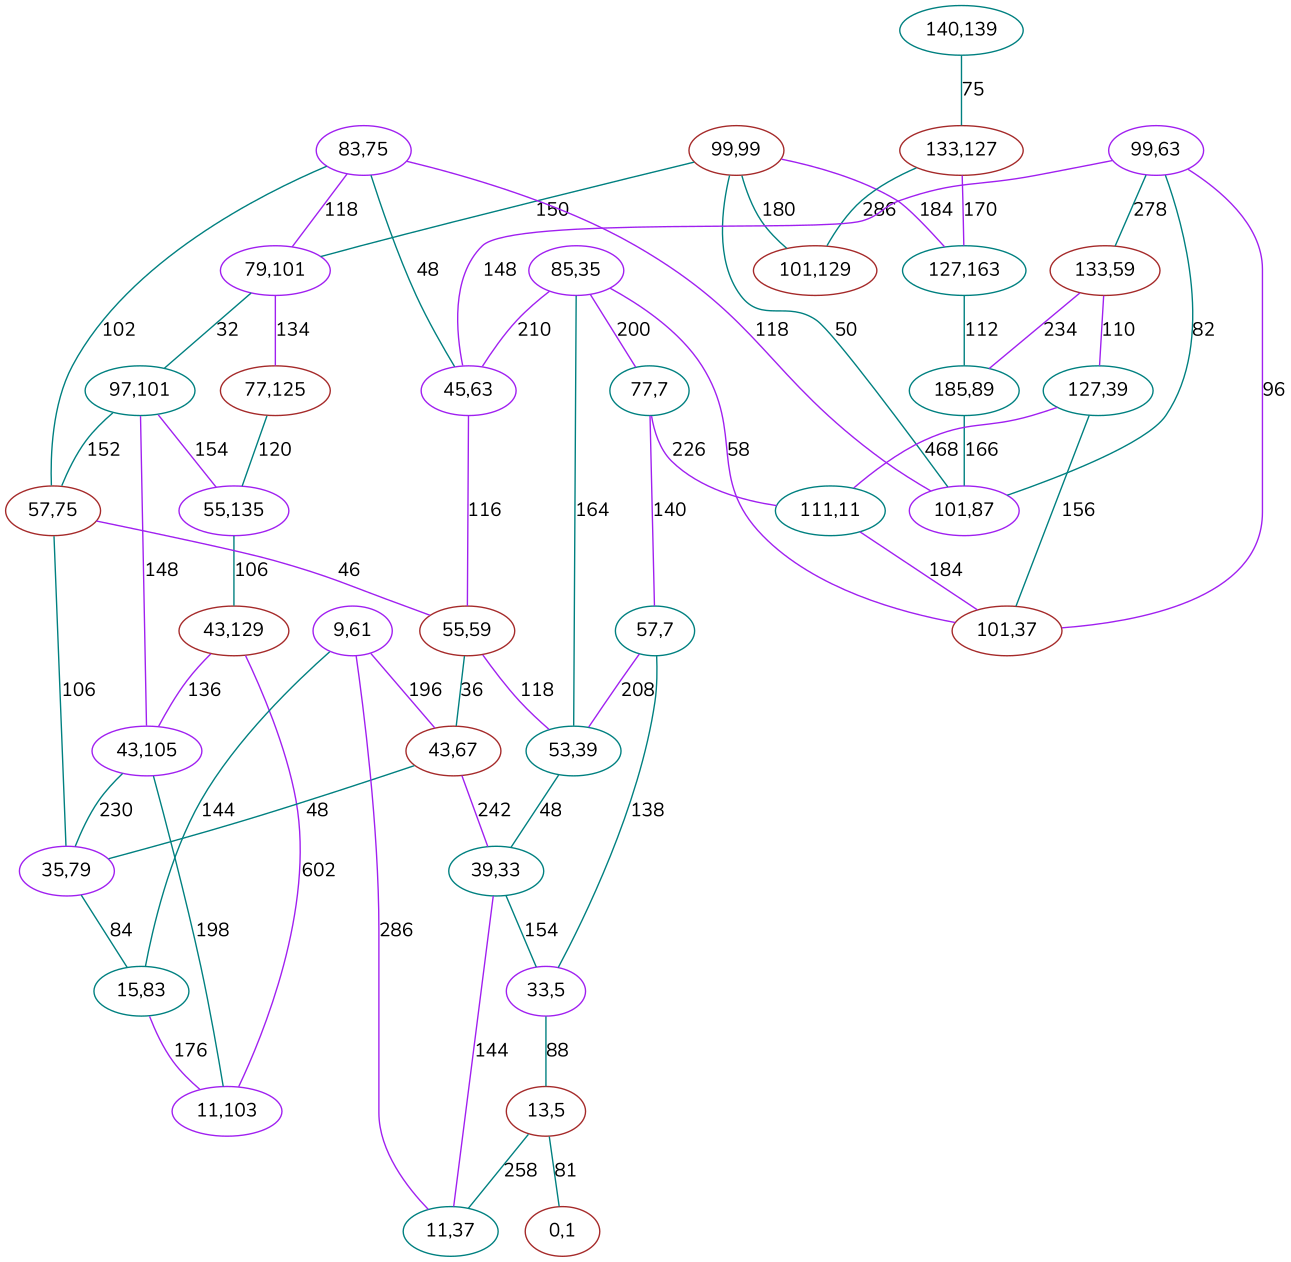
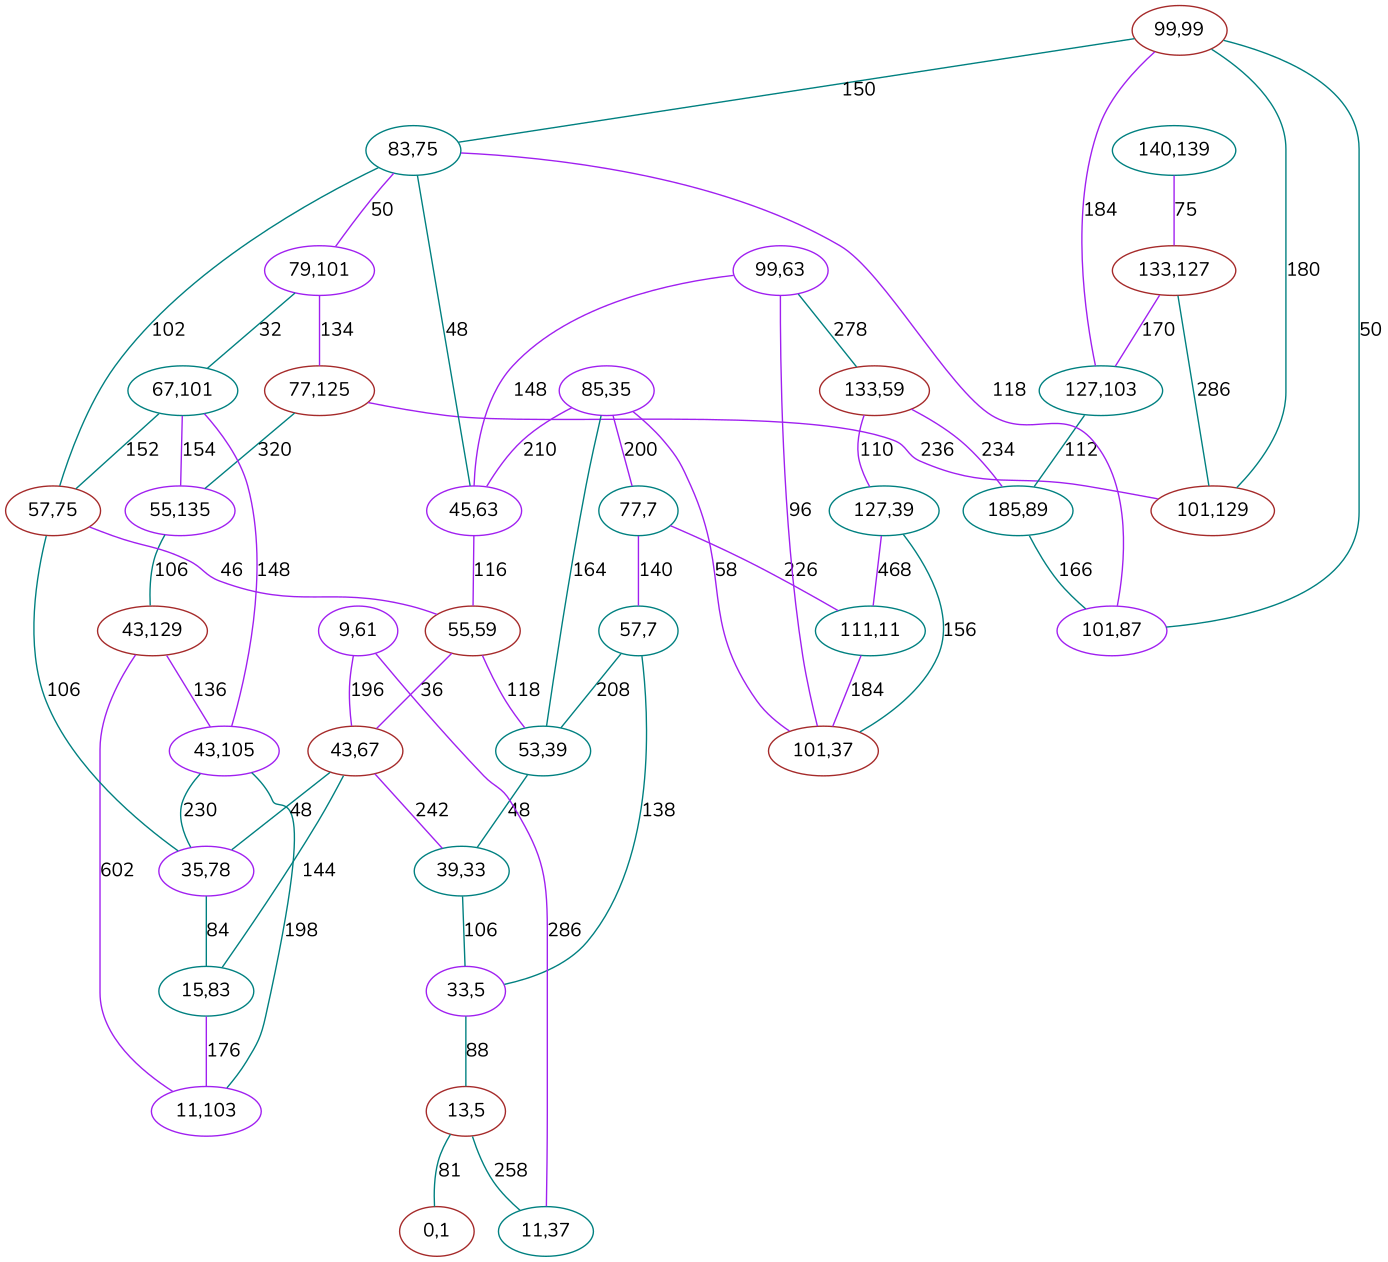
(961, 90) -> (1174, 211)
(364, 150) -> (413, 150)
(507, 208) -> (796, 90)
(341, 211) -> (382, 211)
(964, 271) -> (1101, 391)
(1181, 384) -> none
(140, 391) -> (183, 391)
none -> (769, 422)
(275, 451) -> (275, 451)
(614, 690) -> (591, 691)
(460, 691) -> (418, 687)
(207, 791) -> (283, 878)
(67, 871) -> (206, 871)
(541, 931) -> (480, 931)
(473, 1051) -> none
